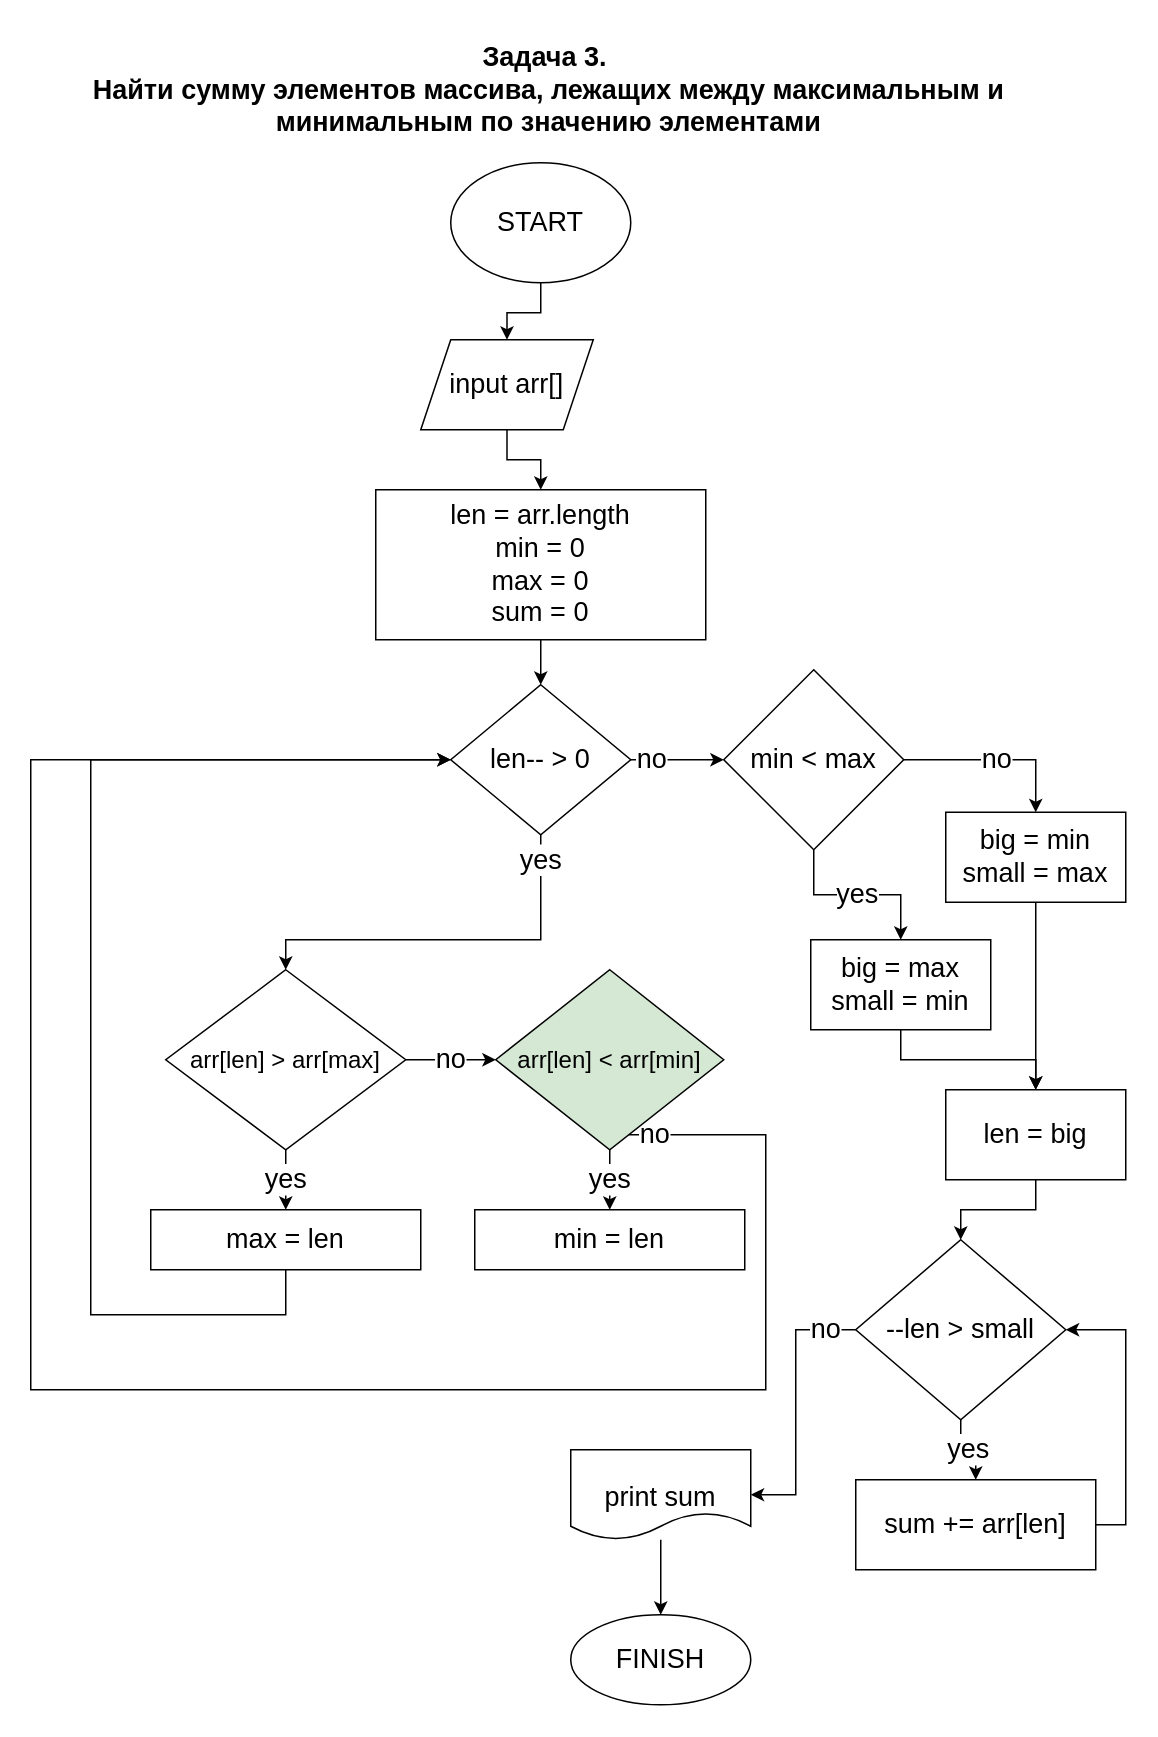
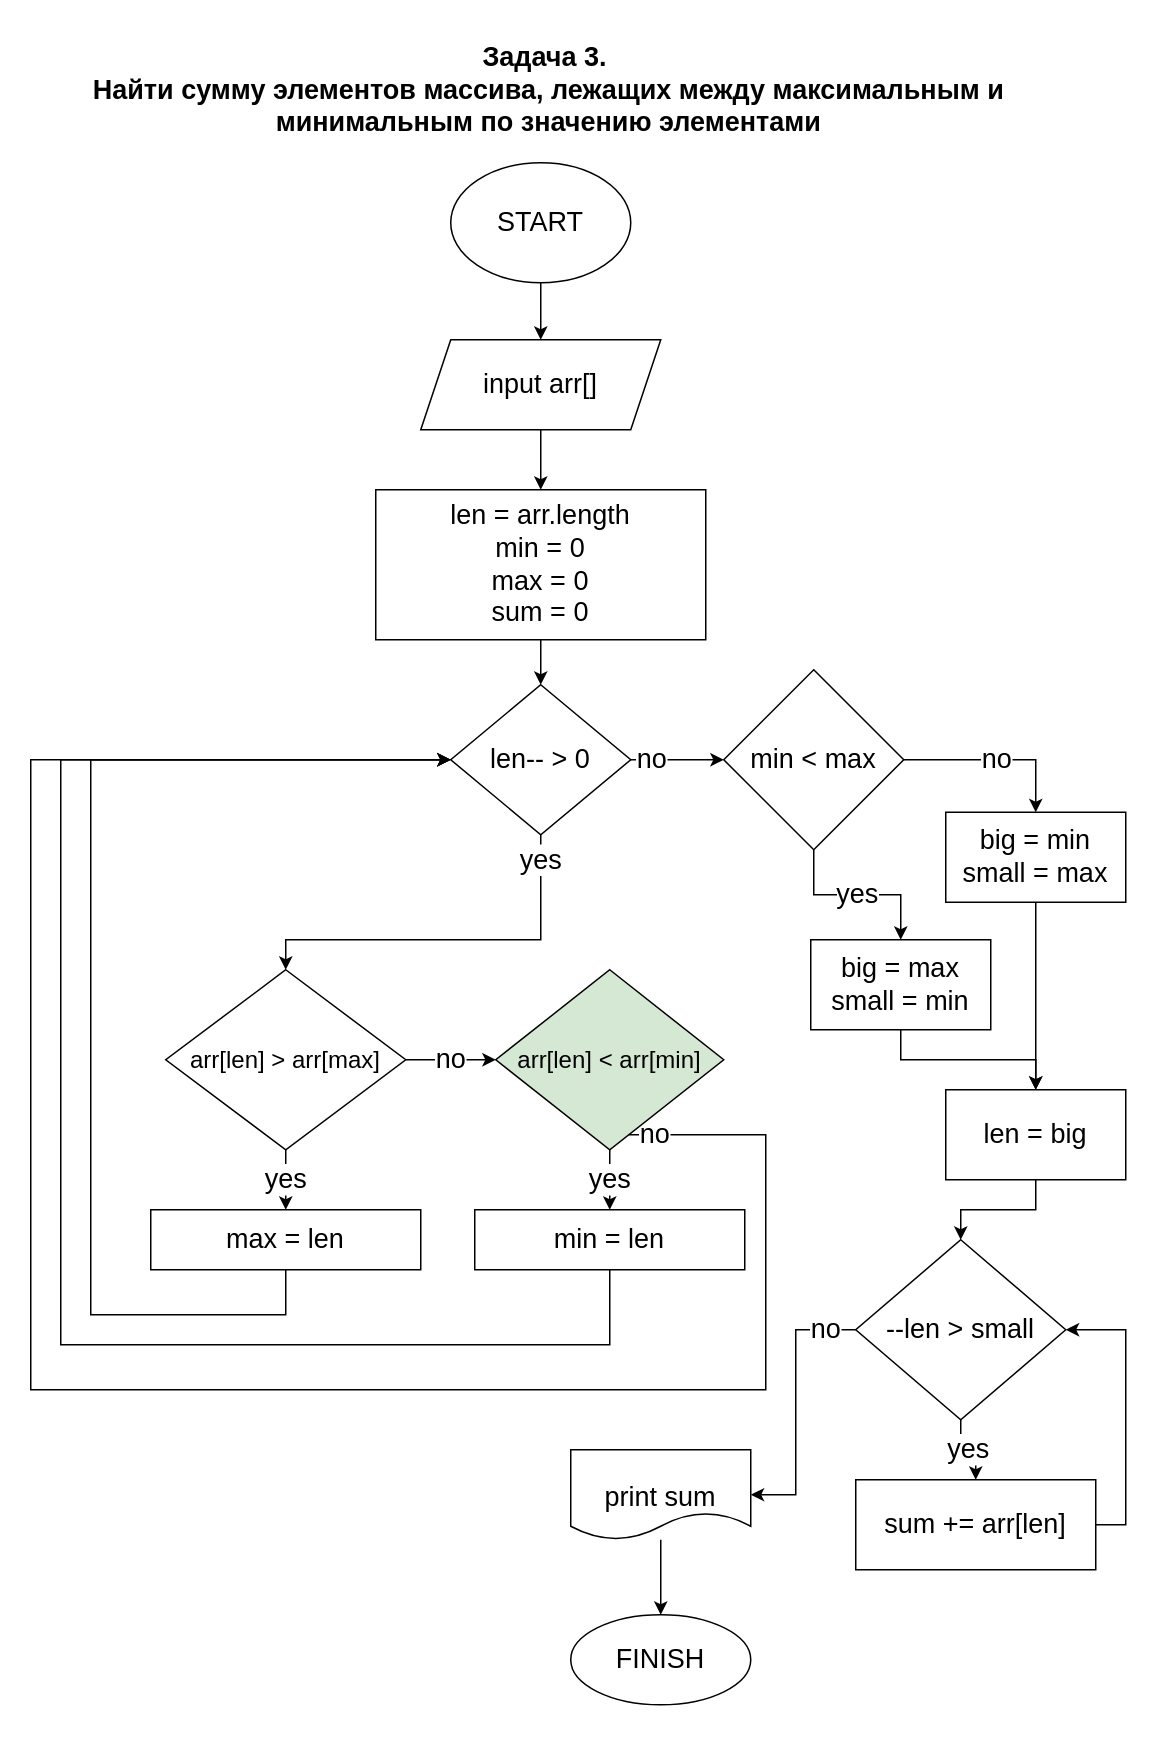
(507, 385) -> (541, 385)
none -> (82, 1345)
